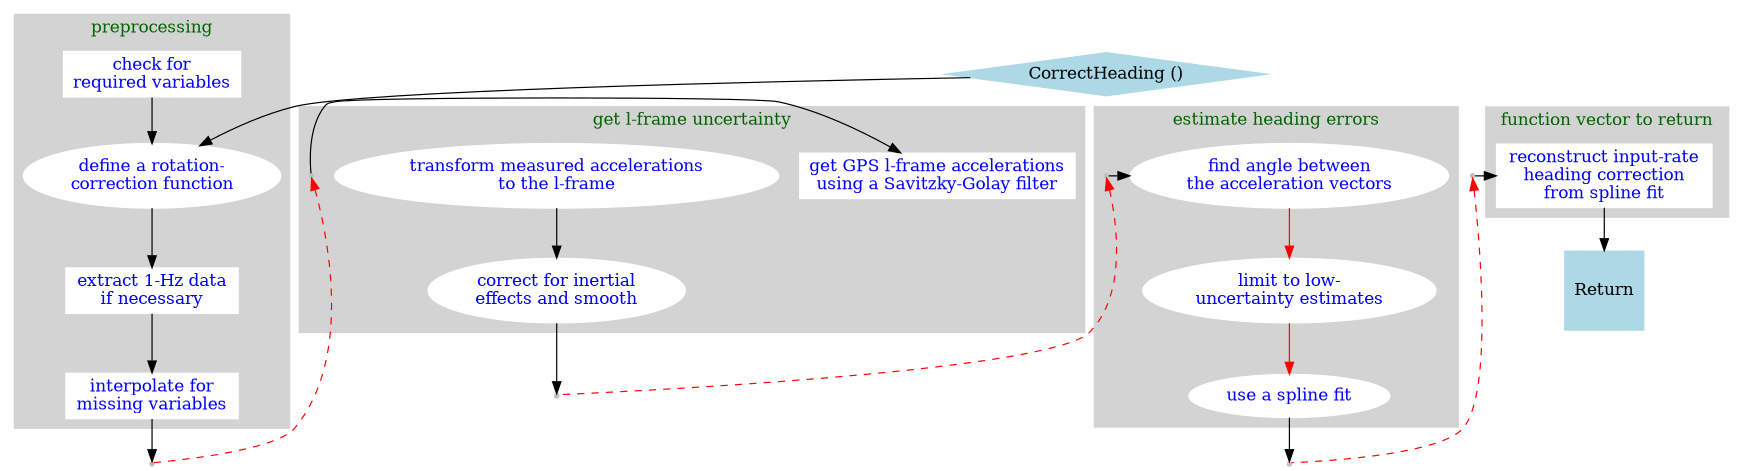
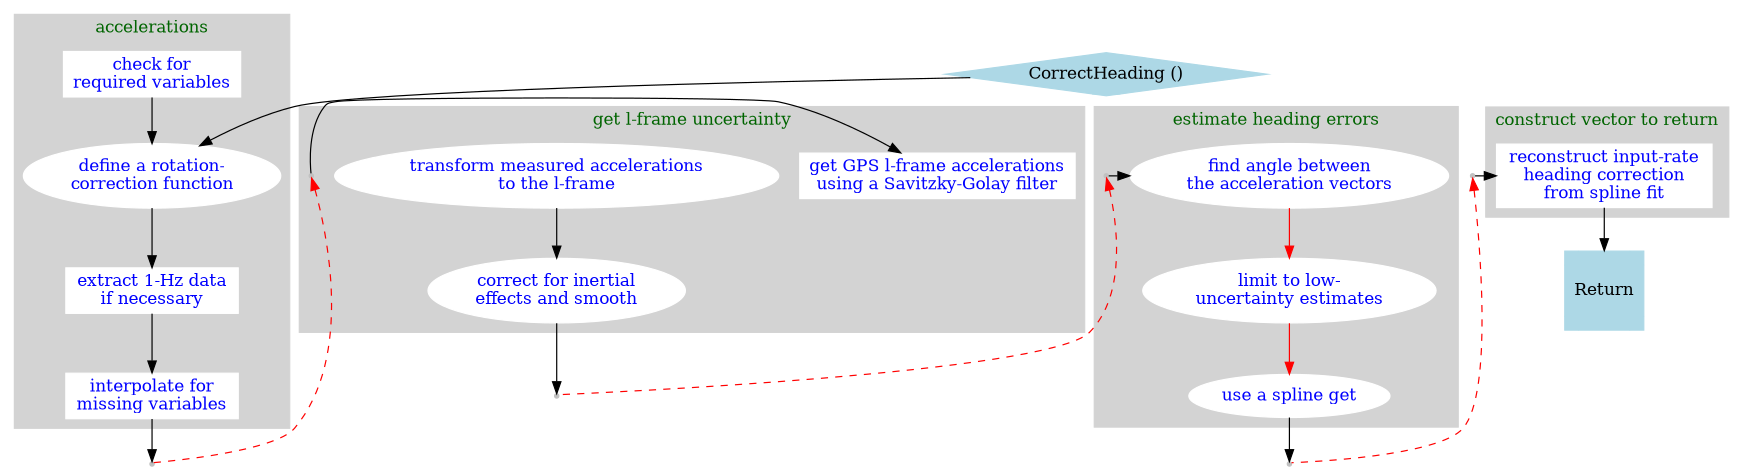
(152, 28) -> (152, 28)
(1607, 121) -> (1607, 121)
(1289, 396) -> (1289, 396)
